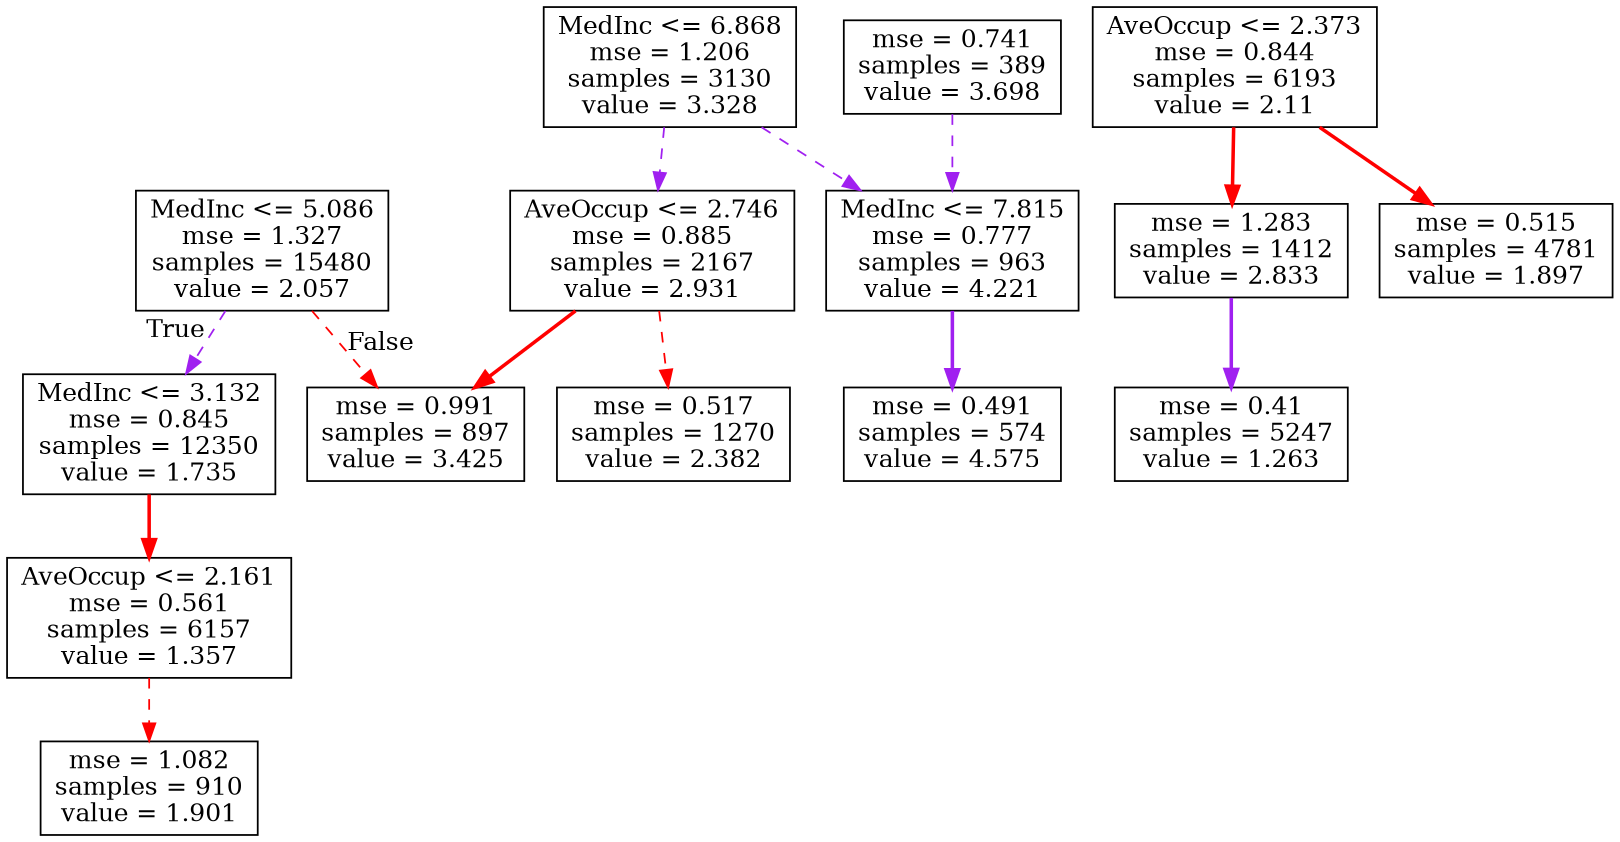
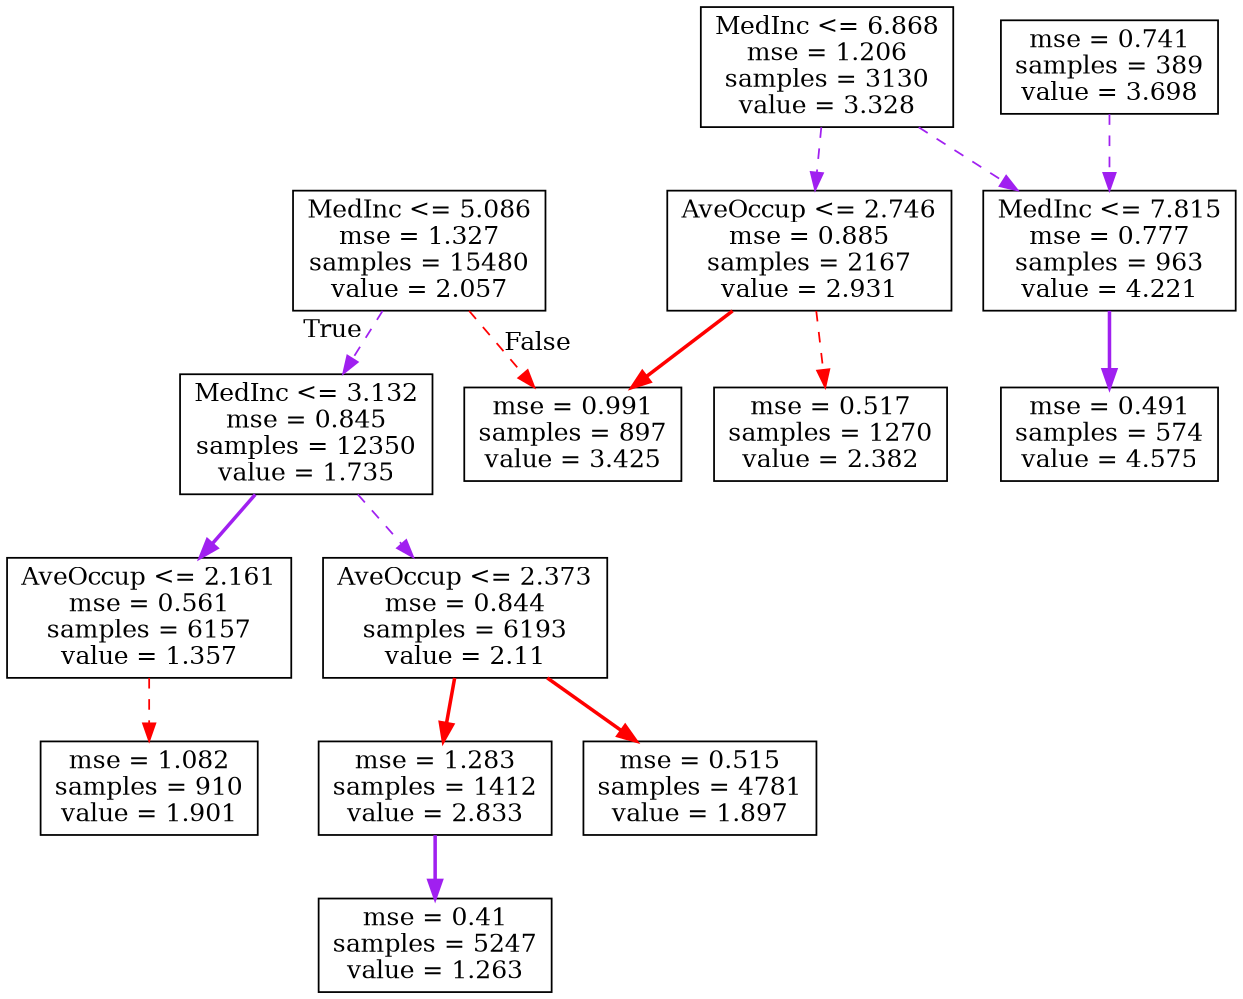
(149, 517) -> (234, 519)
none -> (380, 519)
